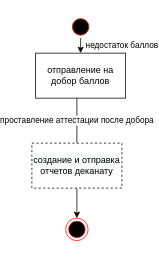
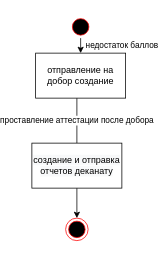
(81, 75) -> (81, 75)
(77, 165) -> (77, 165)
